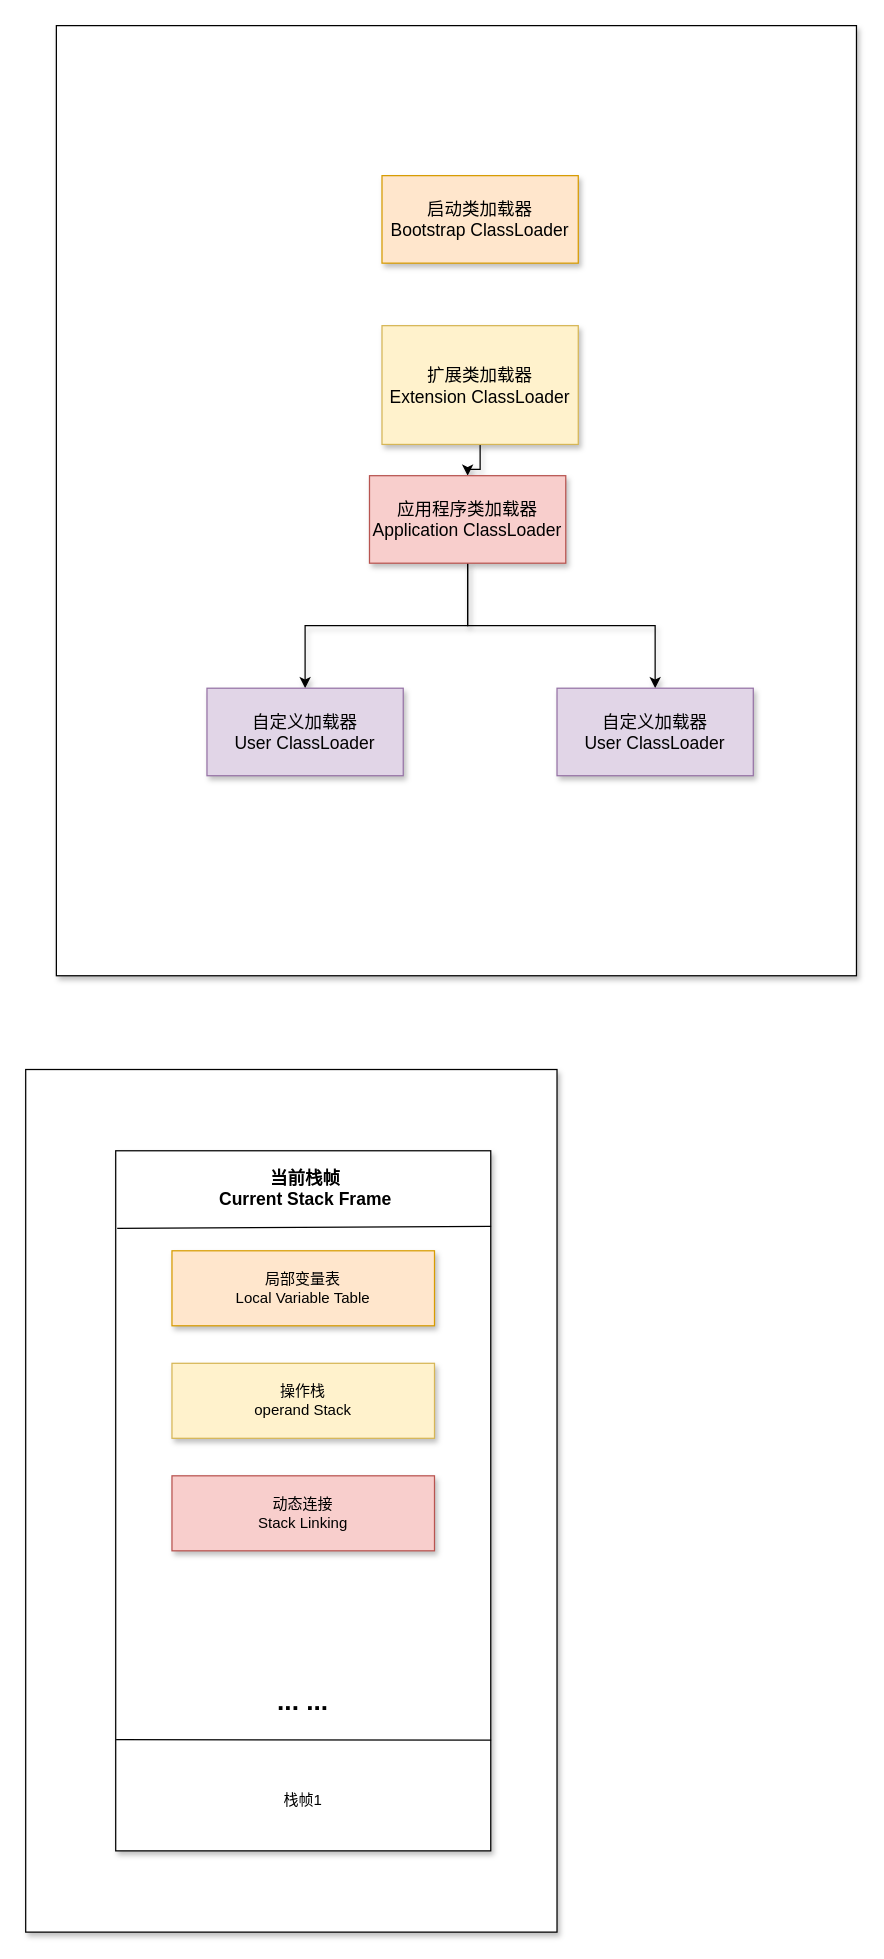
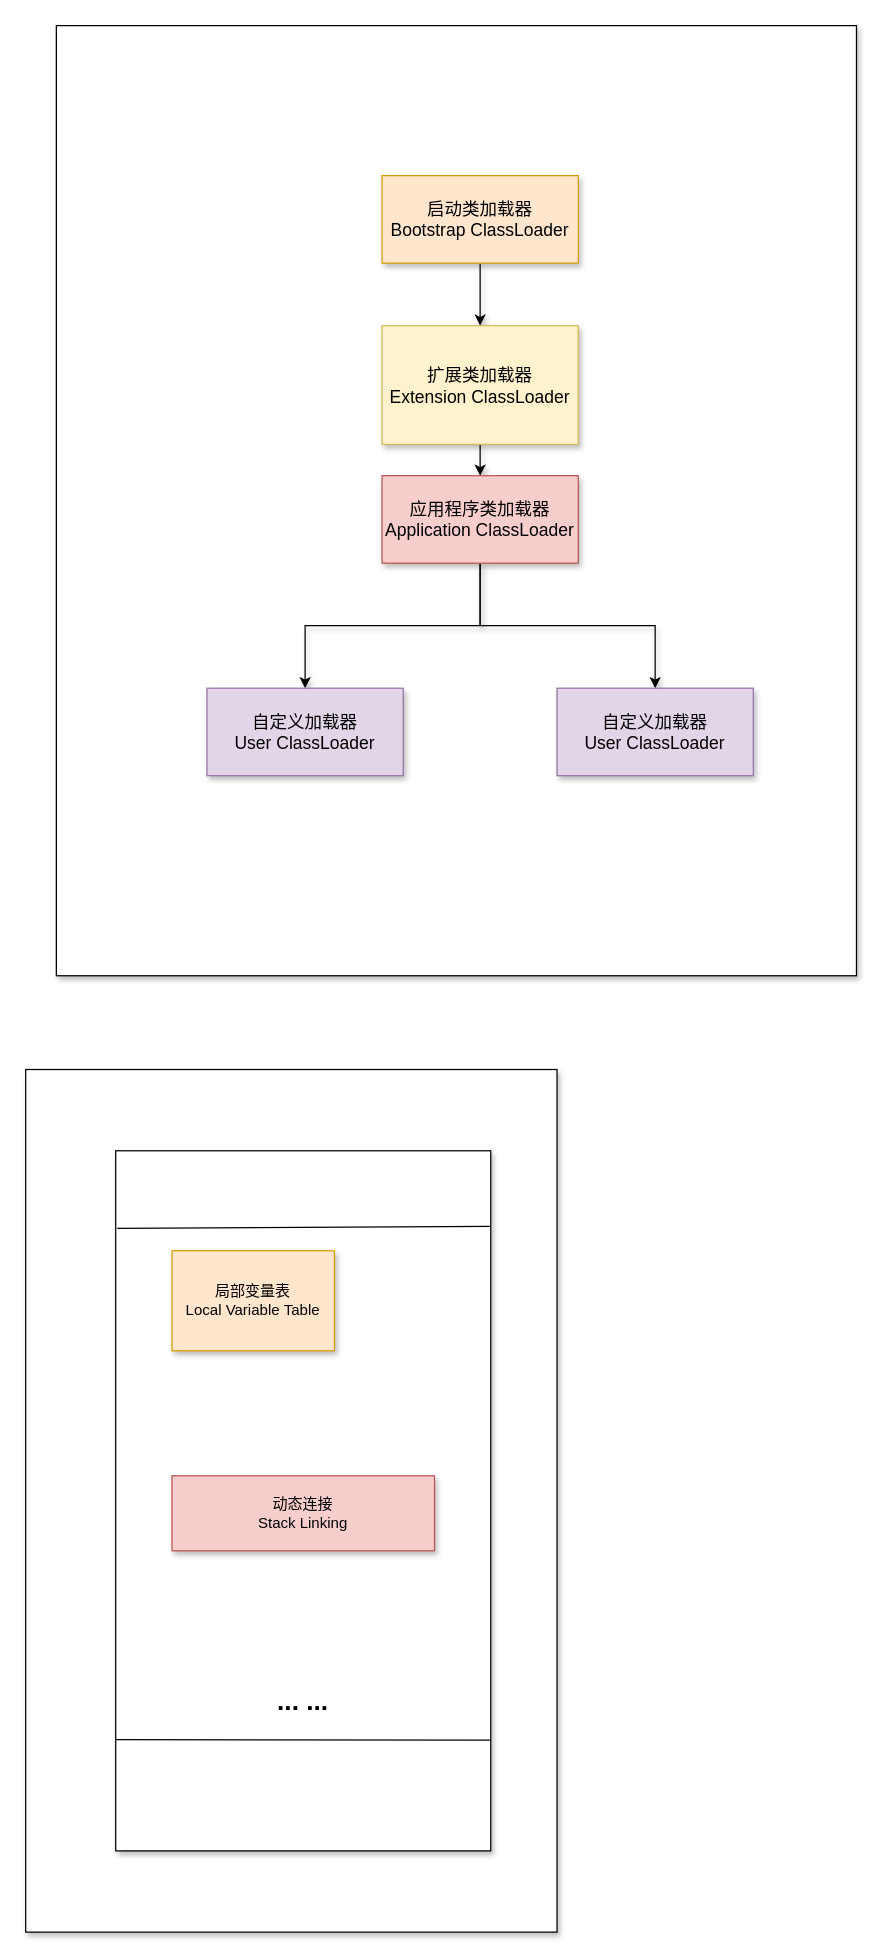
none -> (480, 290)
(468, 519) -> (480, 519)
(305, 1188) -> none
(303, 1288) -> (253, 1301)
(303, 1401) -> none
(303, 1801) -> none
